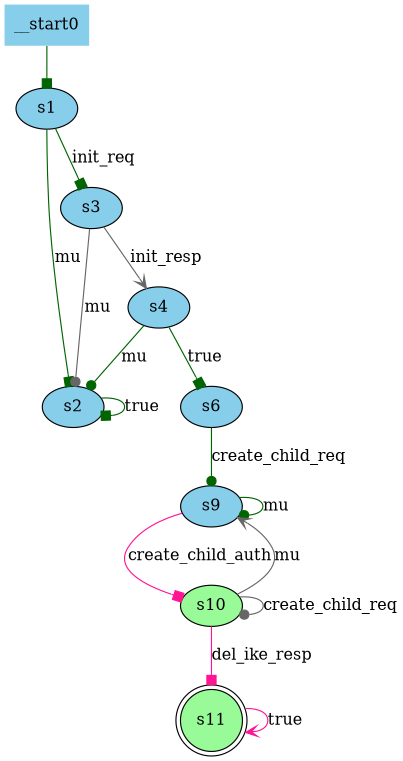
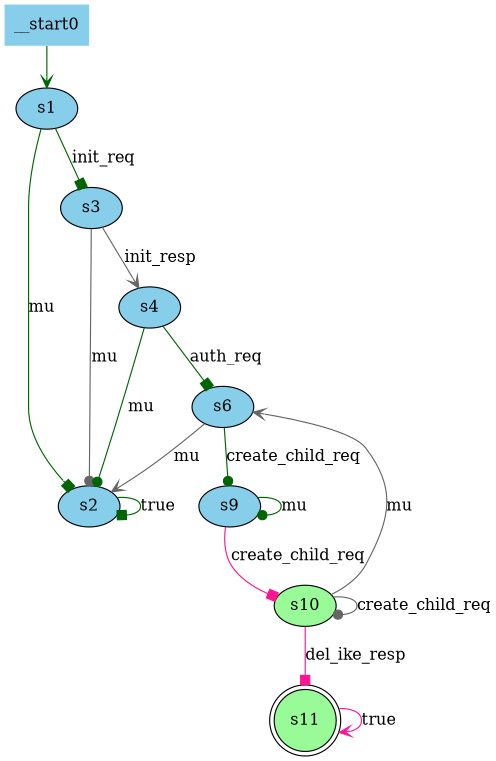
(47, 61) -> (47, 61)
(205, 357) -> (226, 357)
none -> (164, 456)
(200, 556) -> (298, 556)
(274, 562) -> (382, 476)
